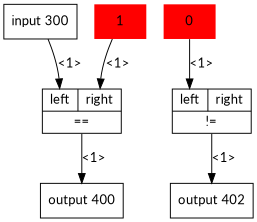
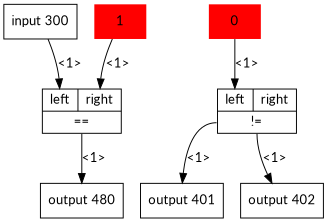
(82, 201) -> (82, 201)
none -> (182, 201)
